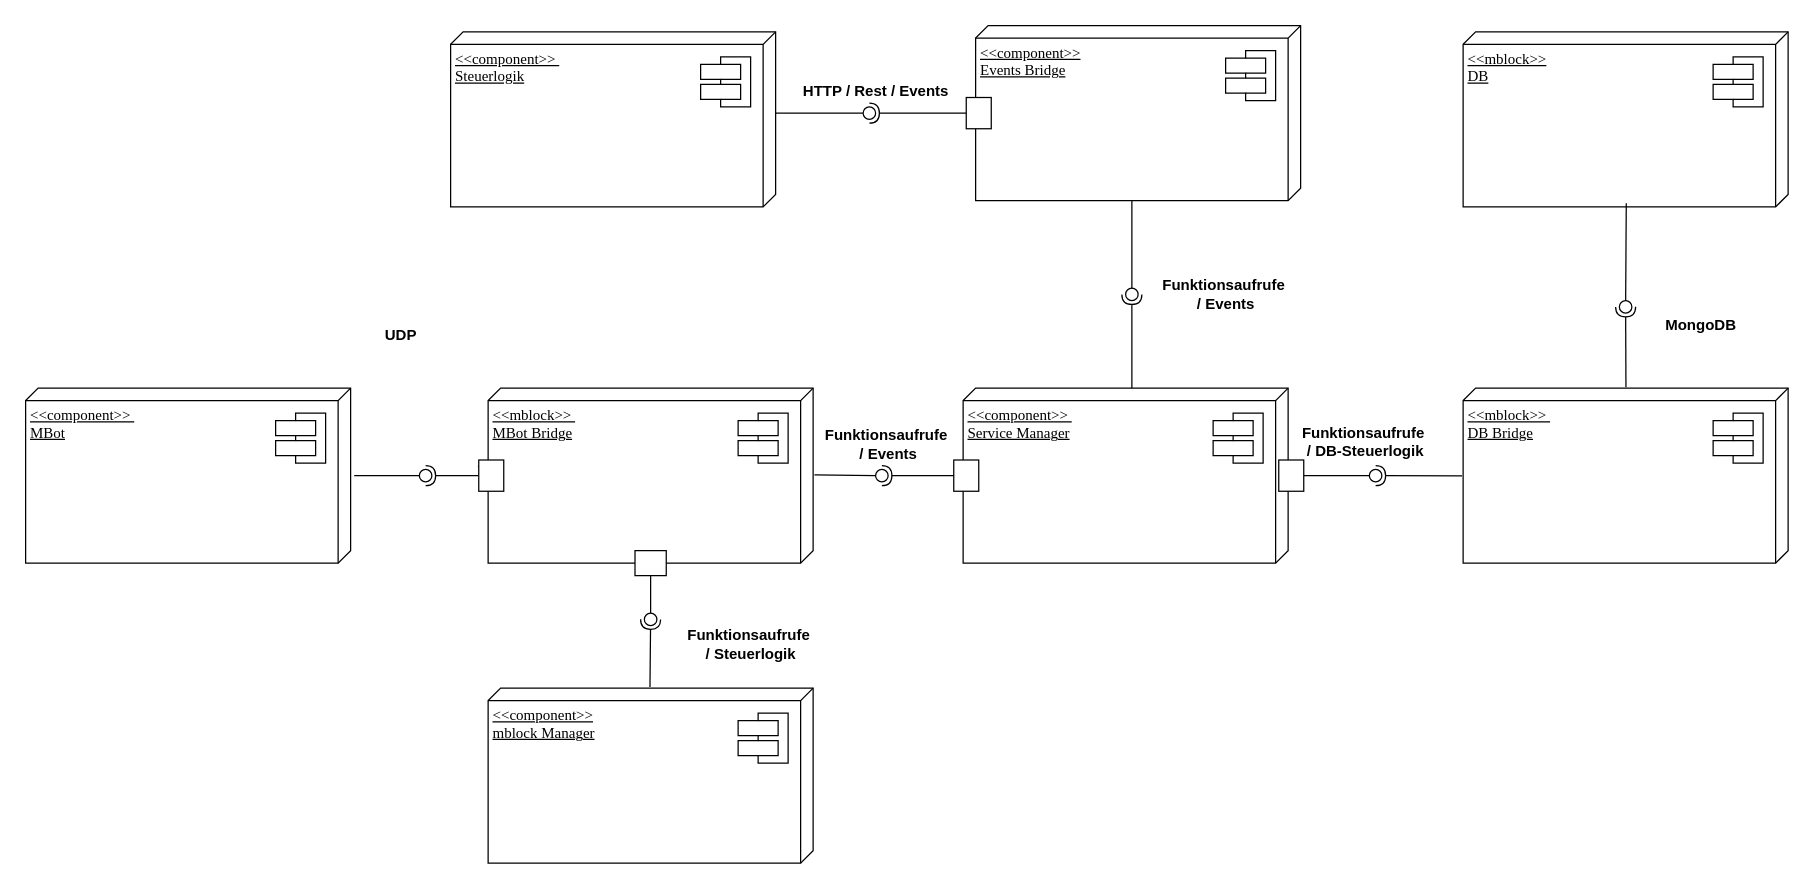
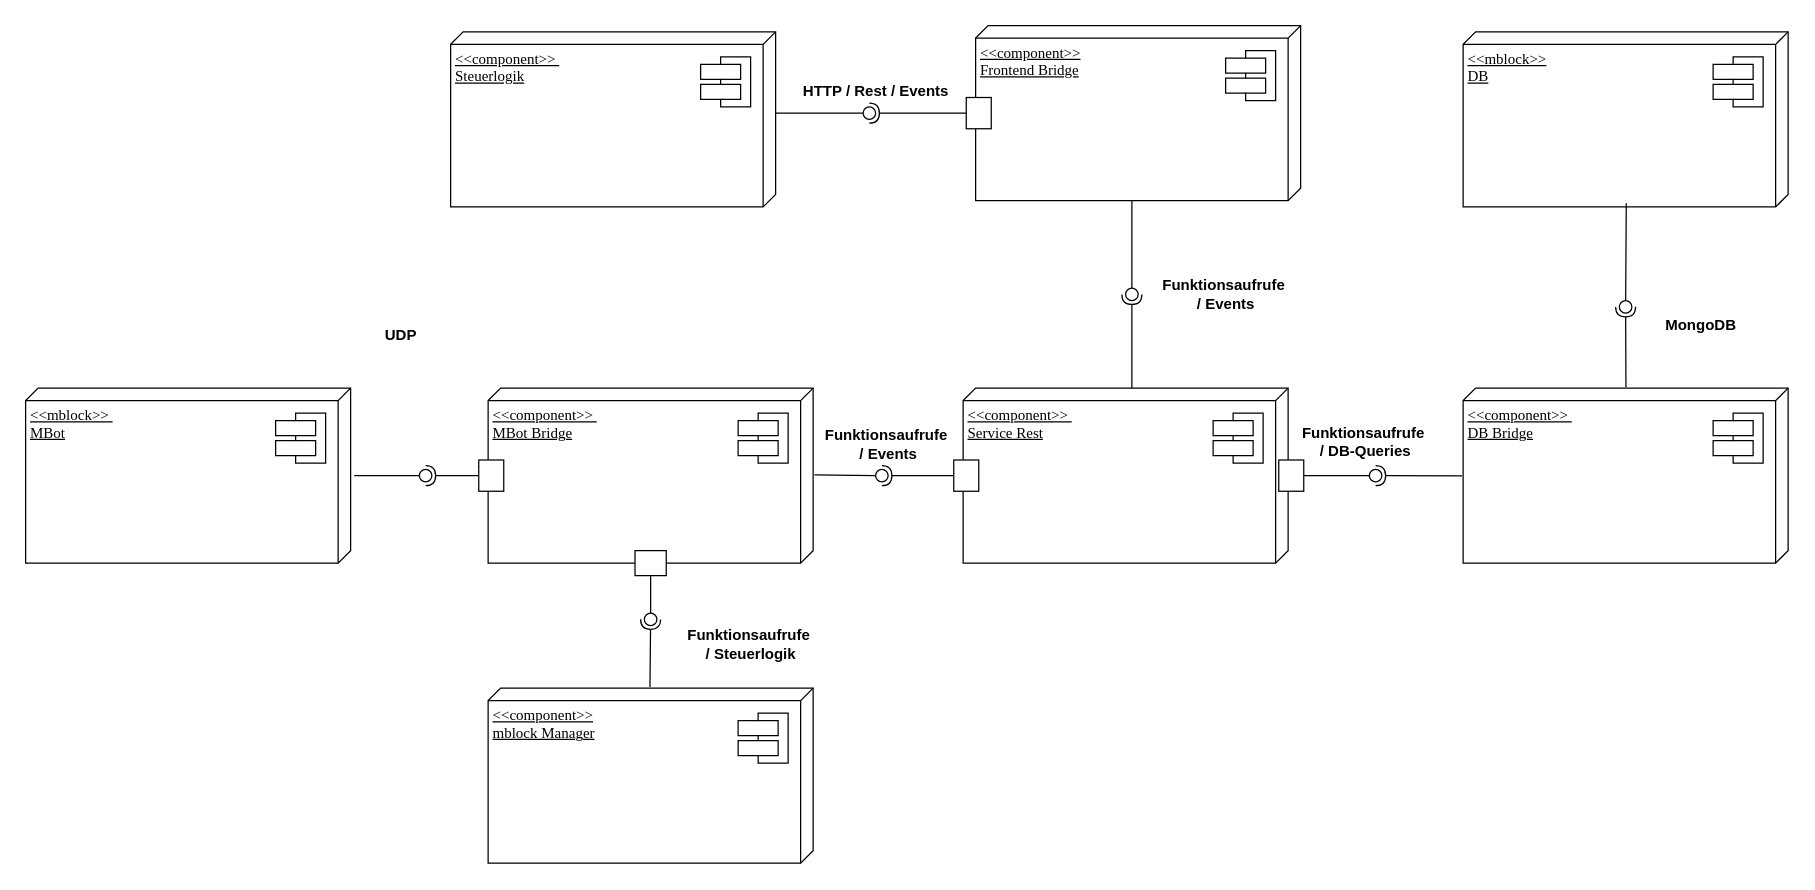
(1035, 62) -> (1040, 62)
(85, 425) -> (71, 425)
(535, 425) -> (548, 425)
(1027, 425) -> (1023, 425)
(1508, 425) -> (1523, 425)
(1364, 442) -> (1364, 442)
